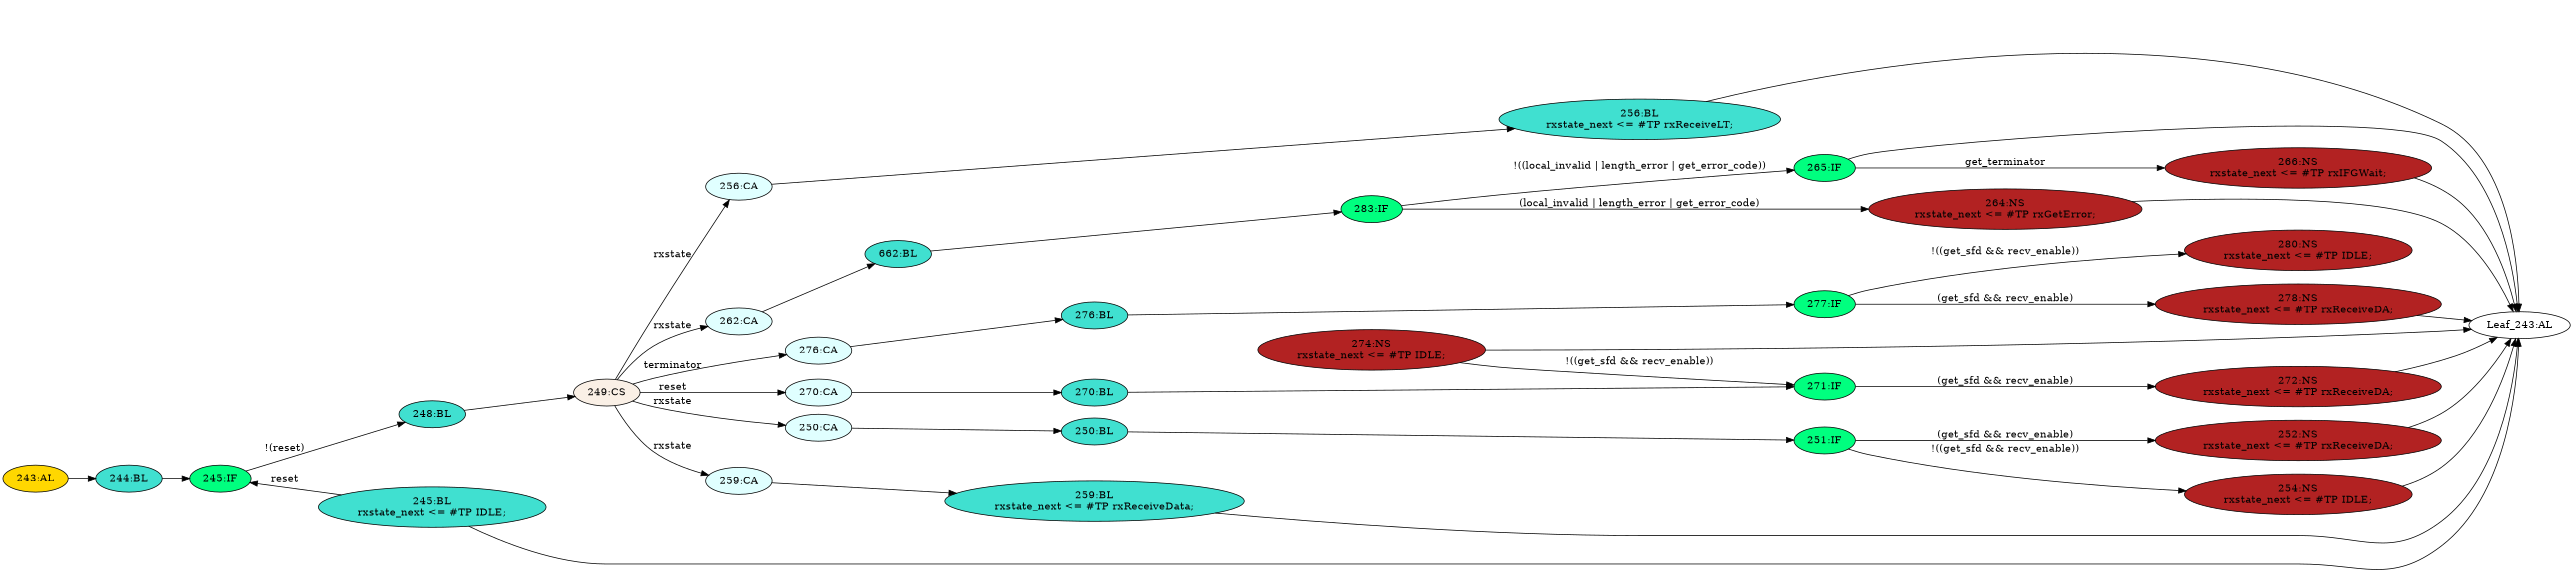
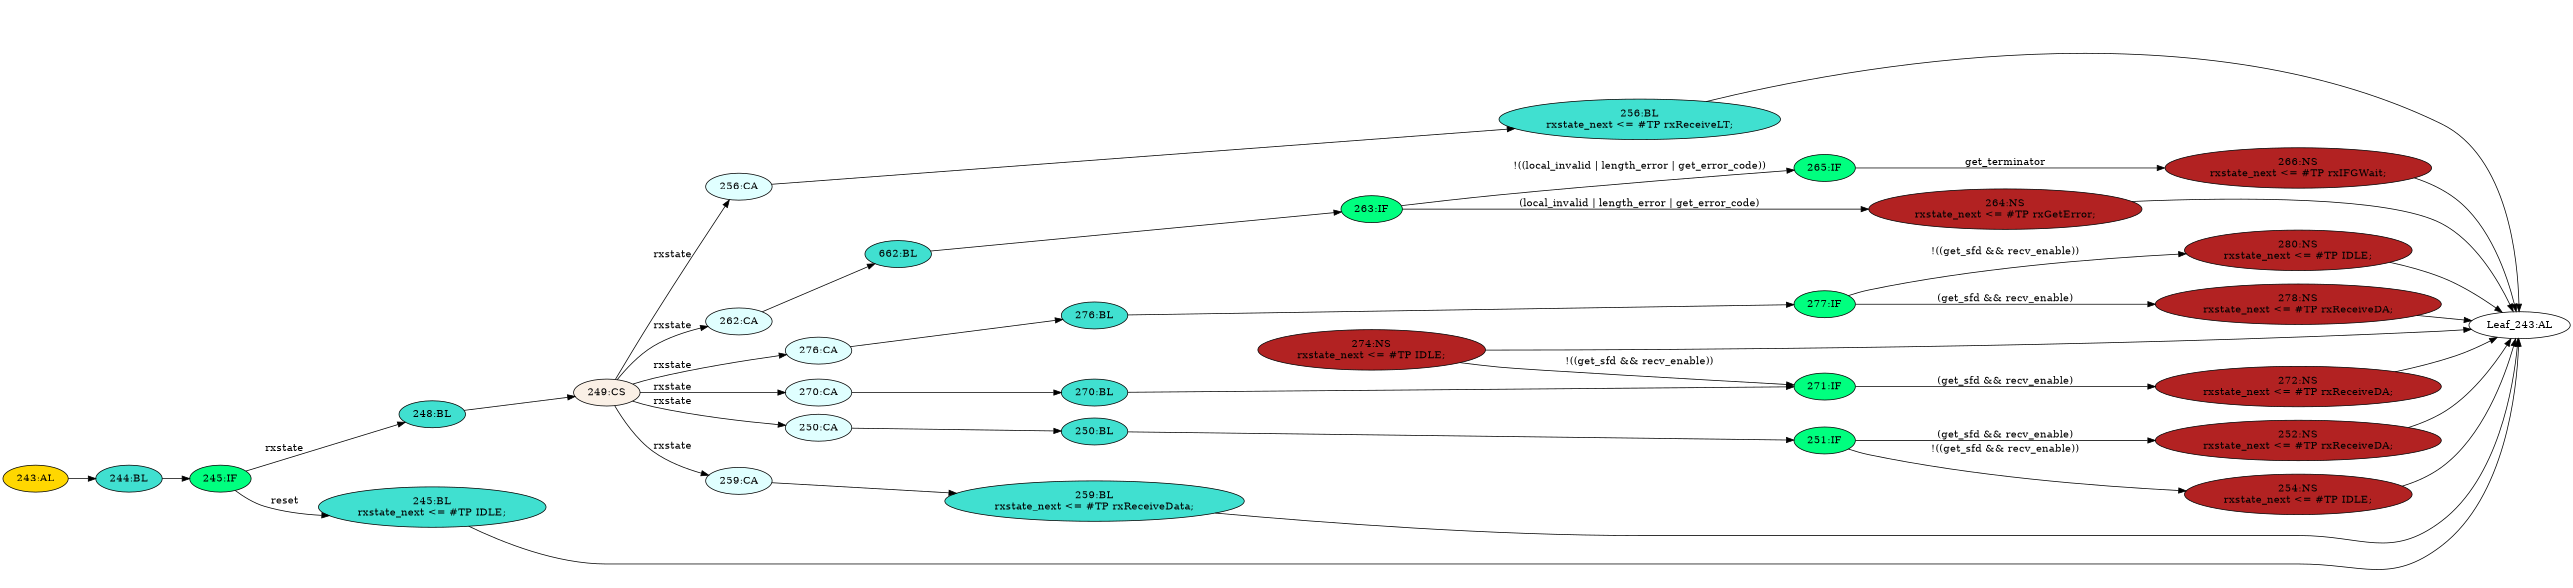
(2237, 127) -> (2446, 279)
(1372, 209) -> (1372, 209)
(673, 365) -> (673, 365)
(673, 387) -> (673, 387)
(285, 448) -> (285, 448)
(299, 489) -> (276, 509)
